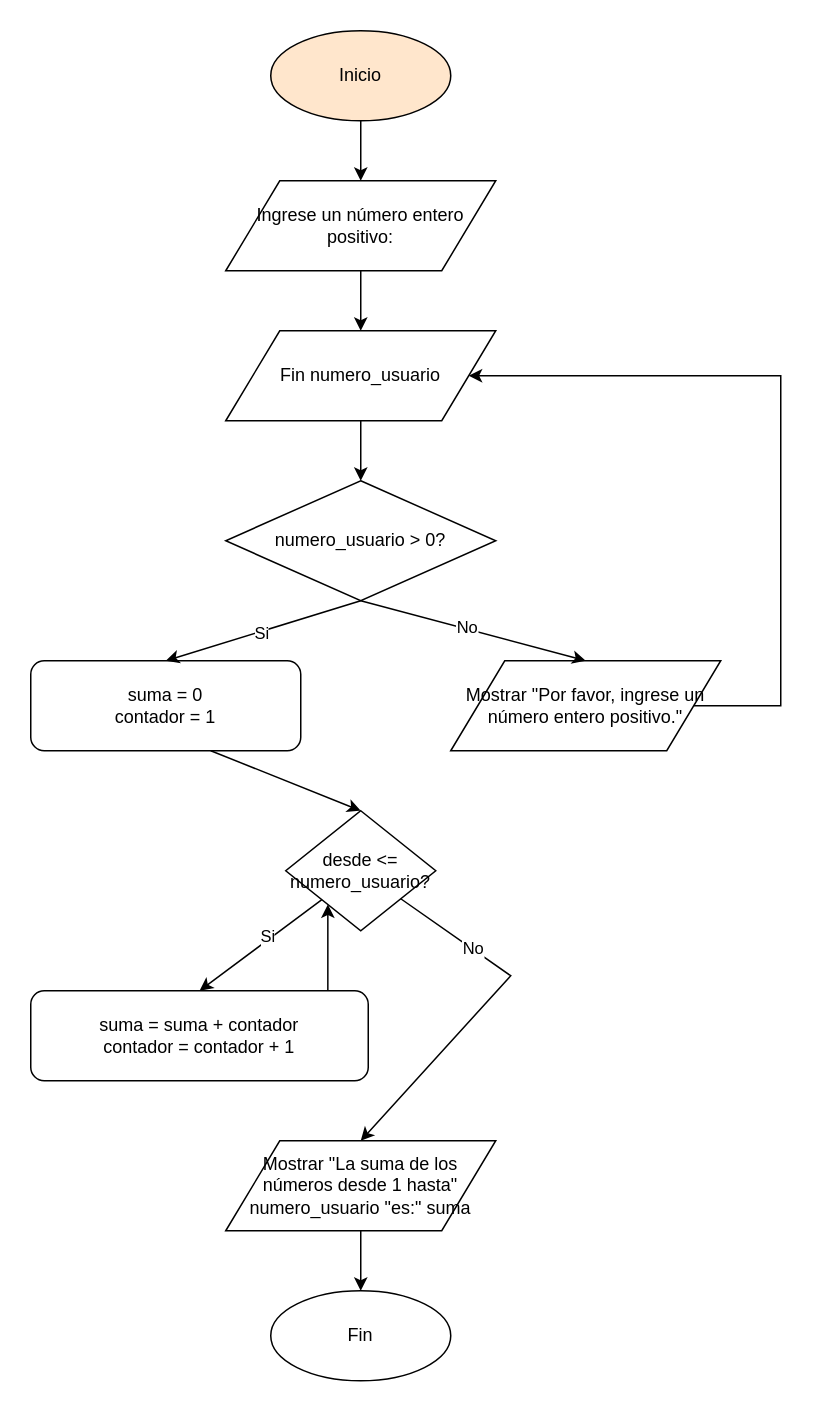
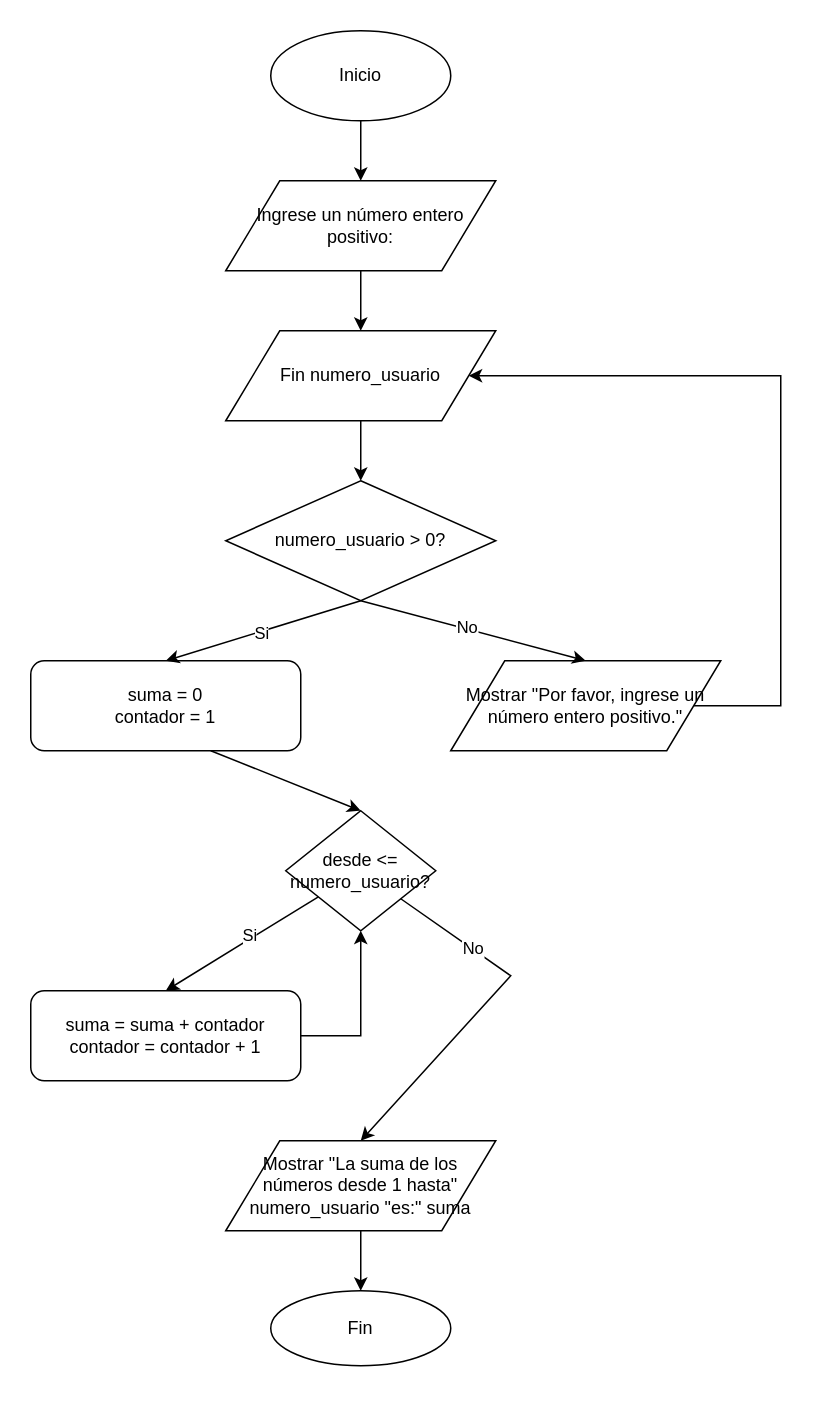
(361, 76) -> (361, 76)
(200, 1036) -> (166, 1036)
(361, 1336) -> (361, 1328)
